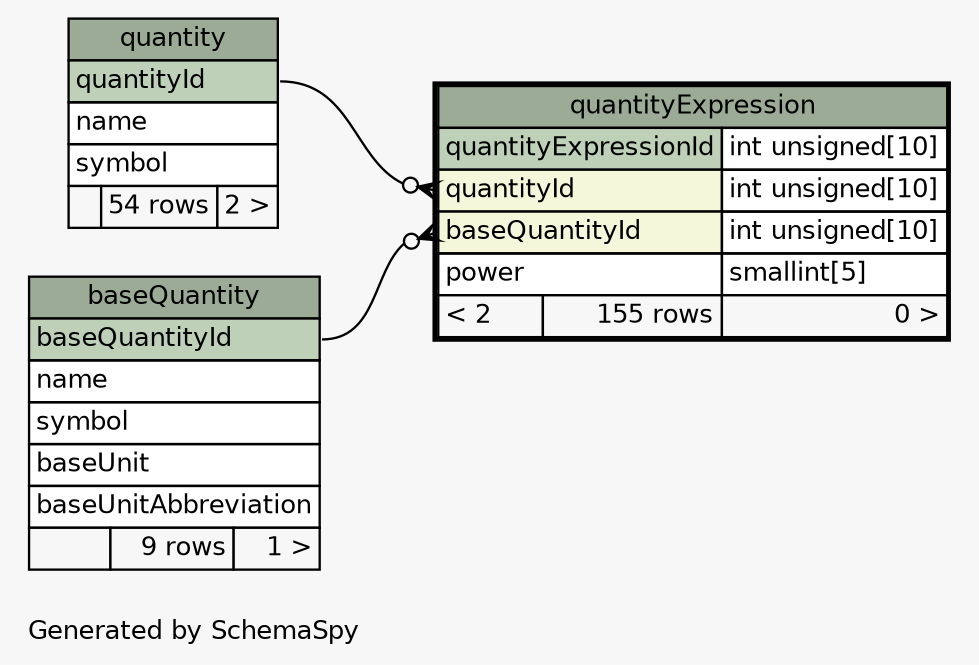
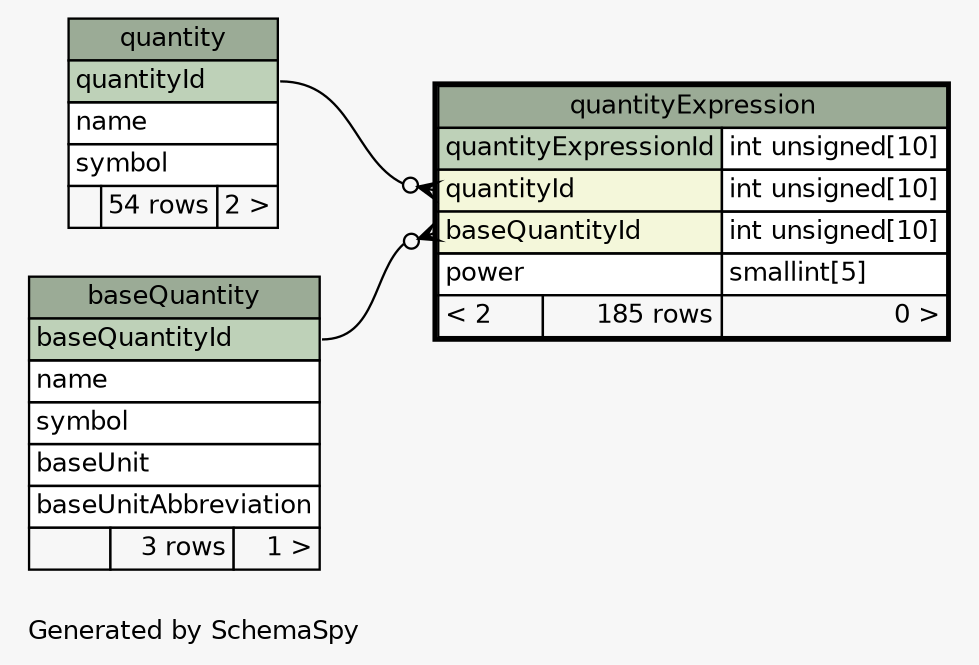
(656, 315) -> (656, 315)
(184, 548) -> (184, 548)
